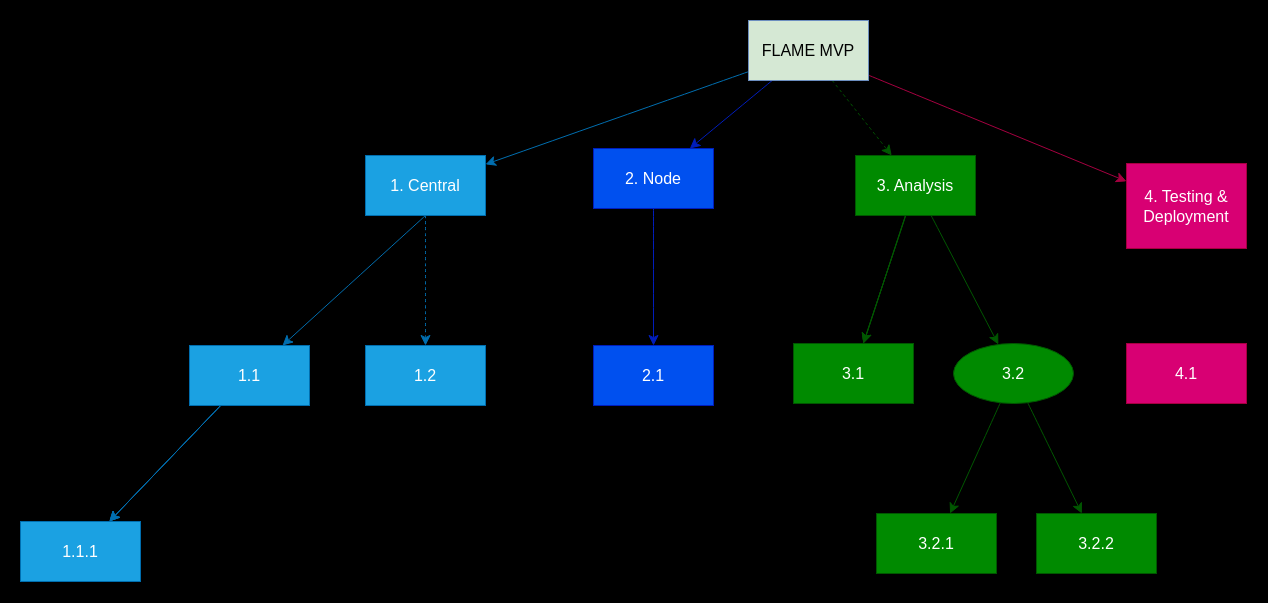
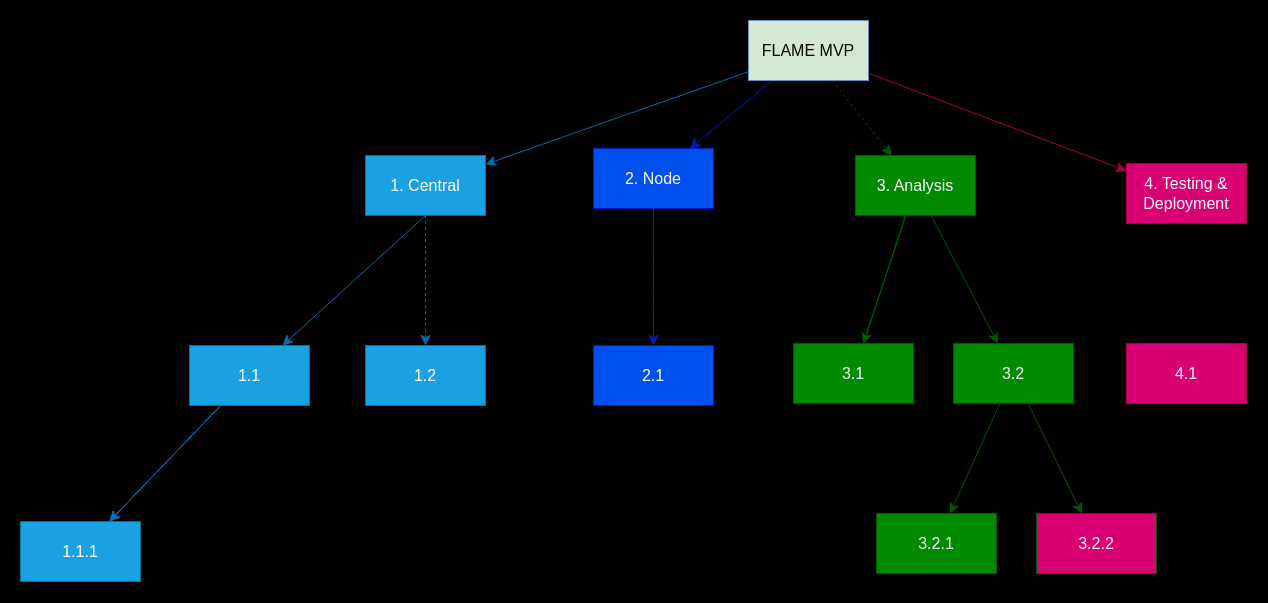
(1187, 206) -> (1187, 194)
(1014, 374) -> (1014, 374)
(1097, 544) -> (1097, 544)
